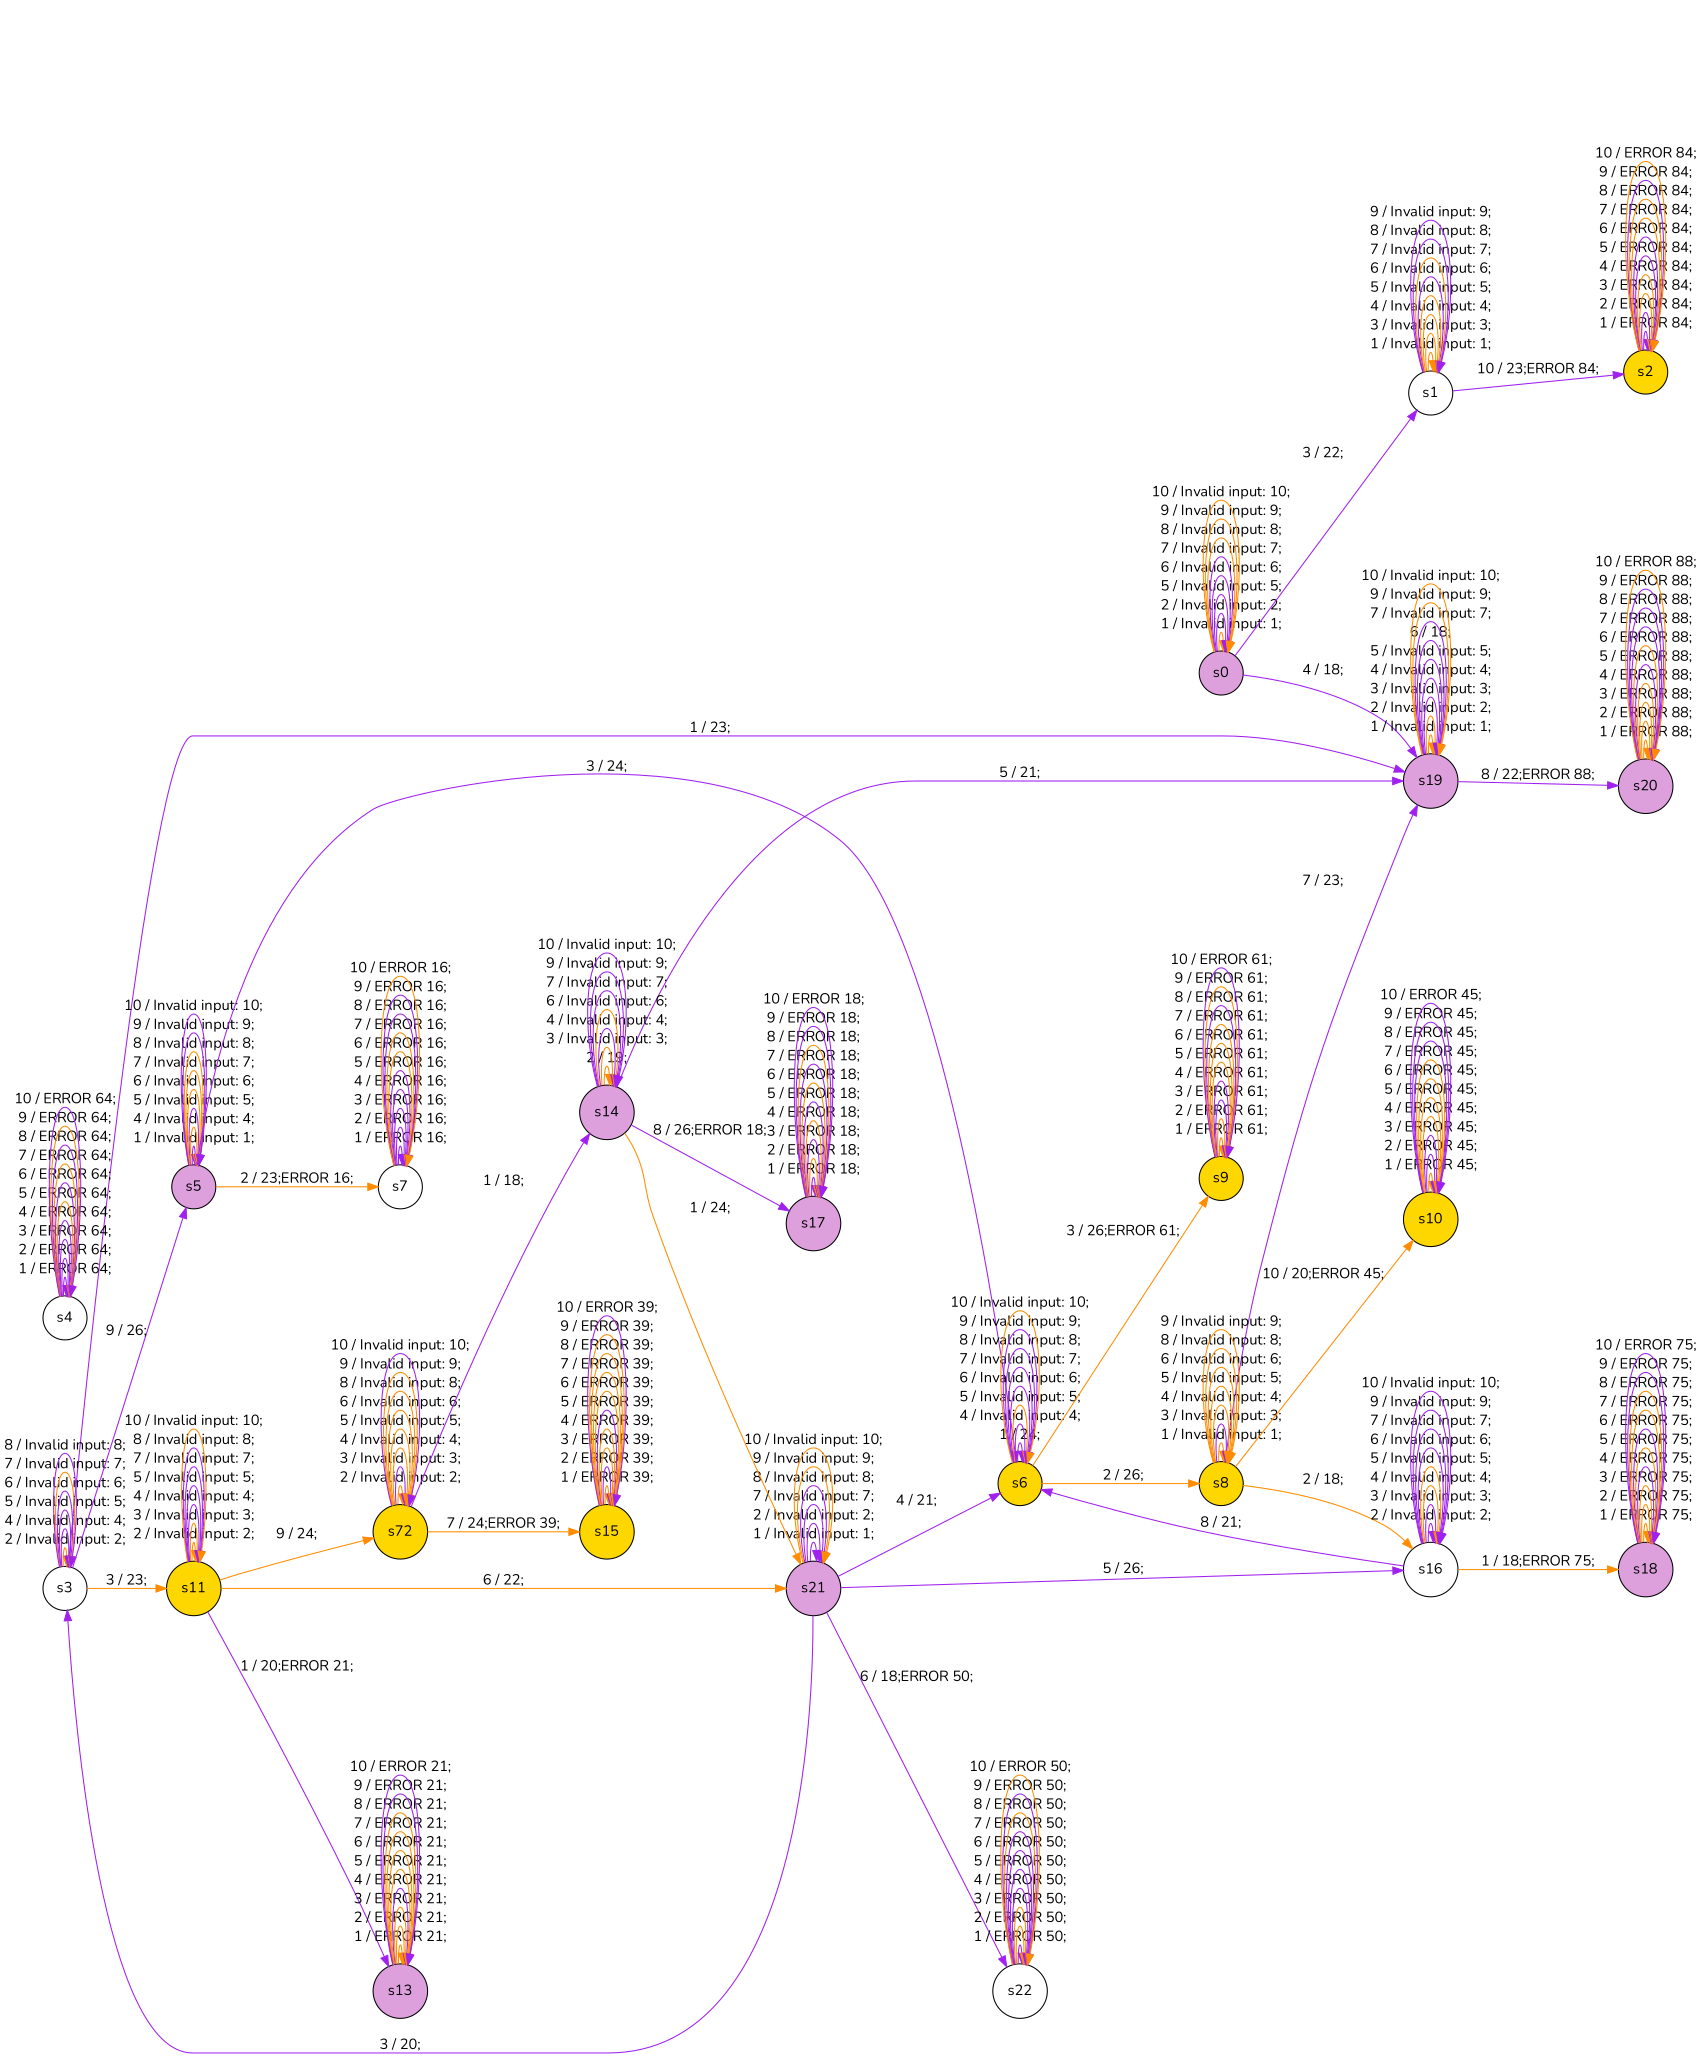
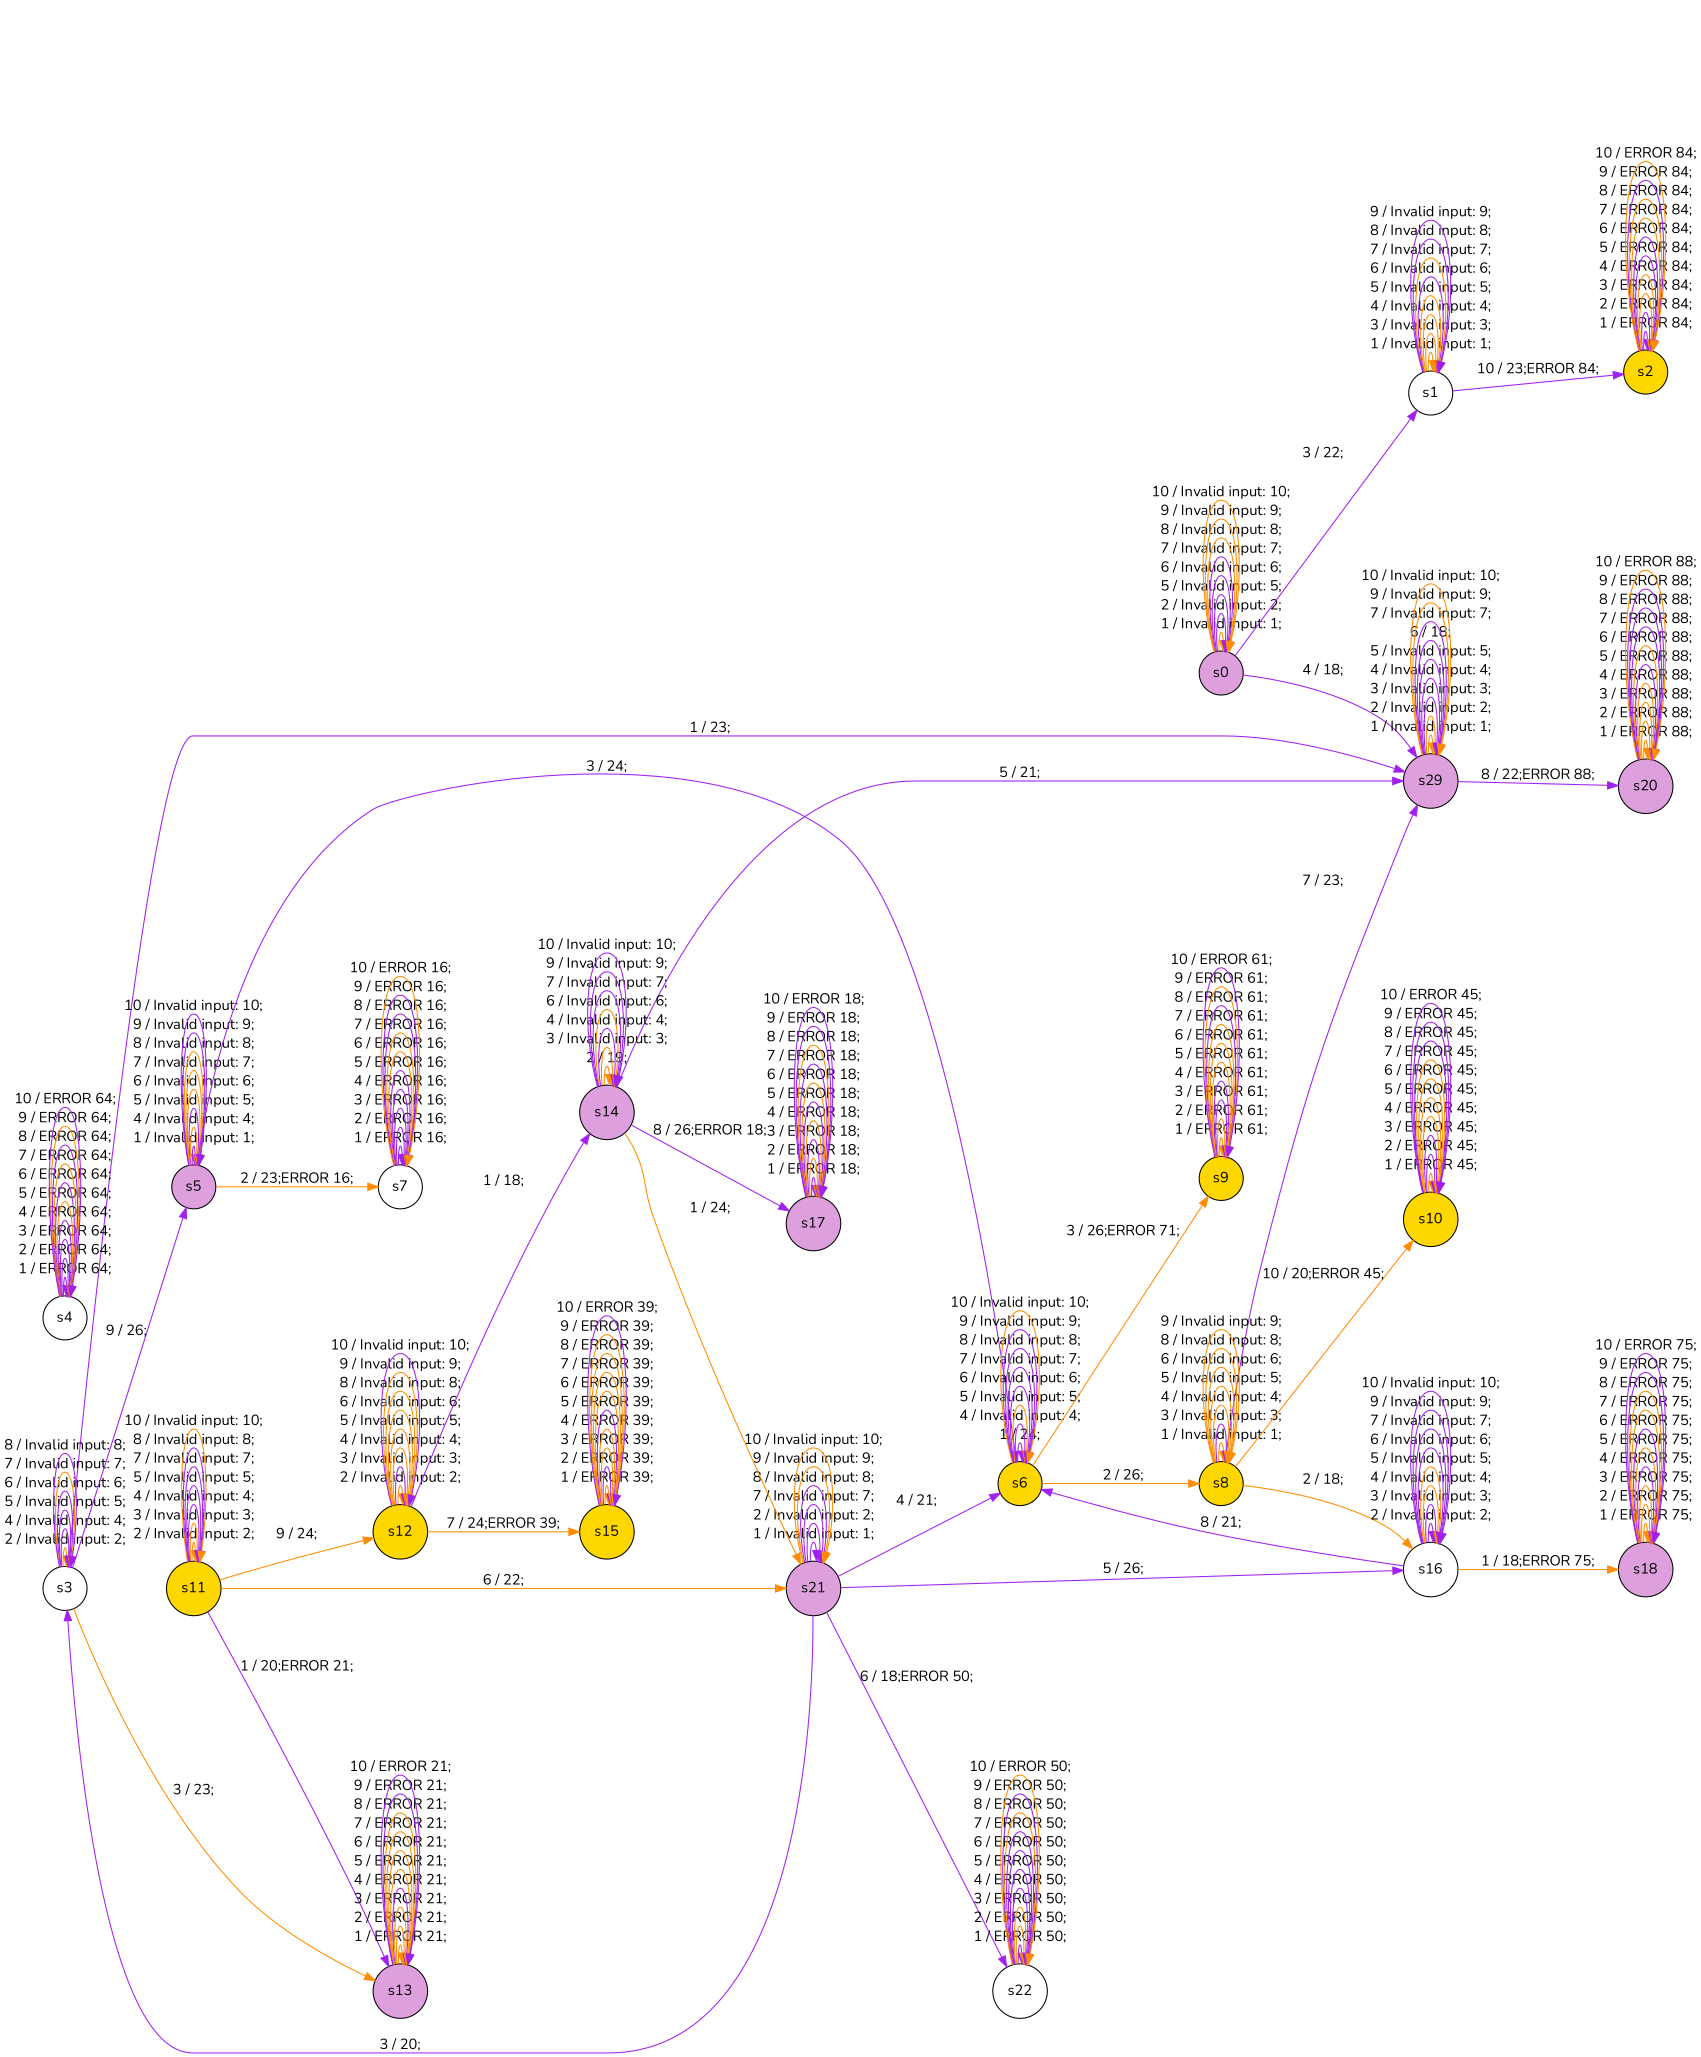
(1431, 781) -> (1431, 781)
(1123, 1231) -> (1123, 1231)
(400, 1532) -> (400, 1532)
(121, 1588) -> (184, 1822)
